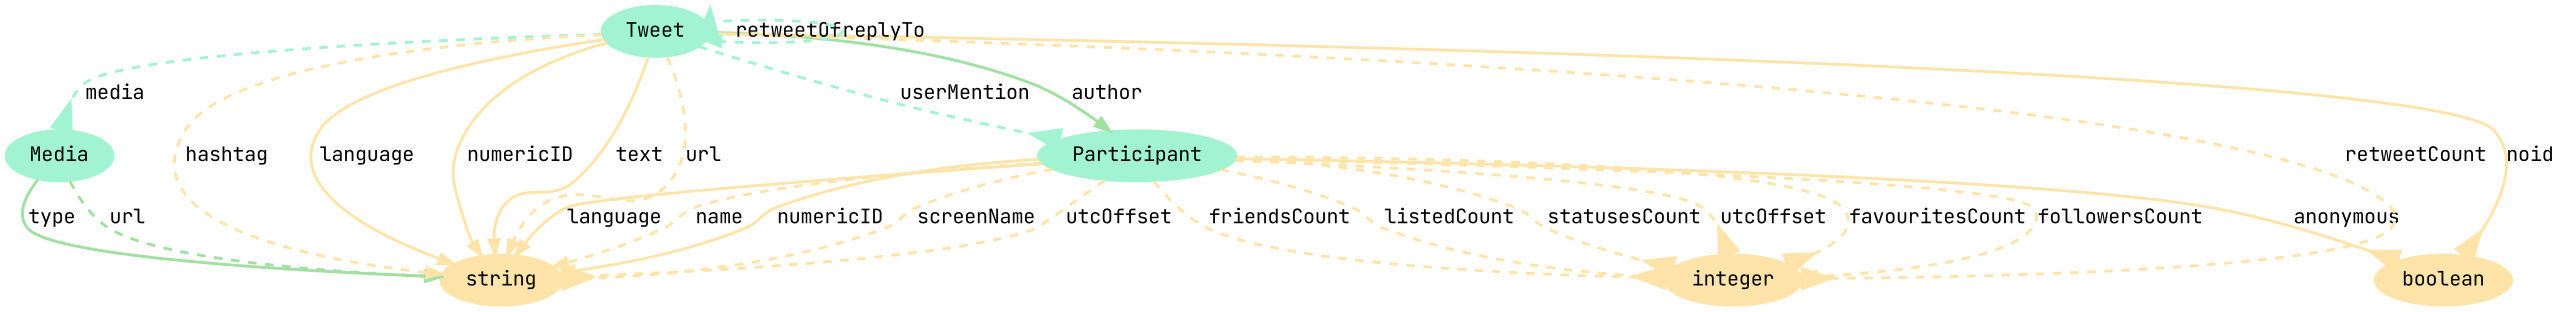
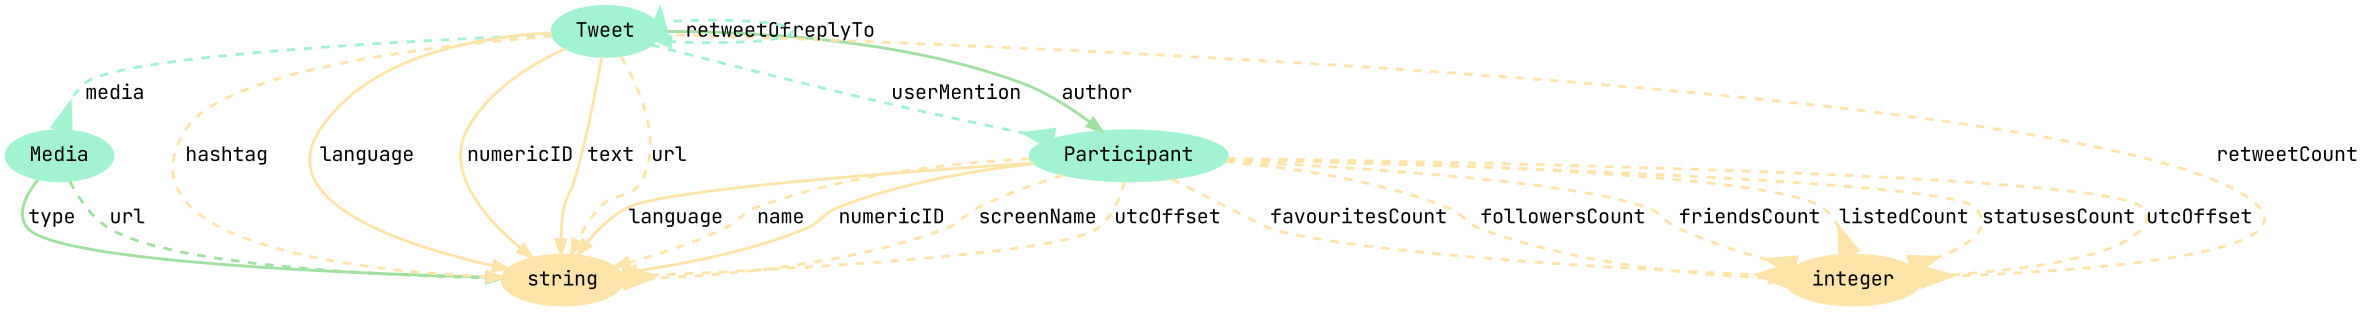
(2443, 280) -> none
